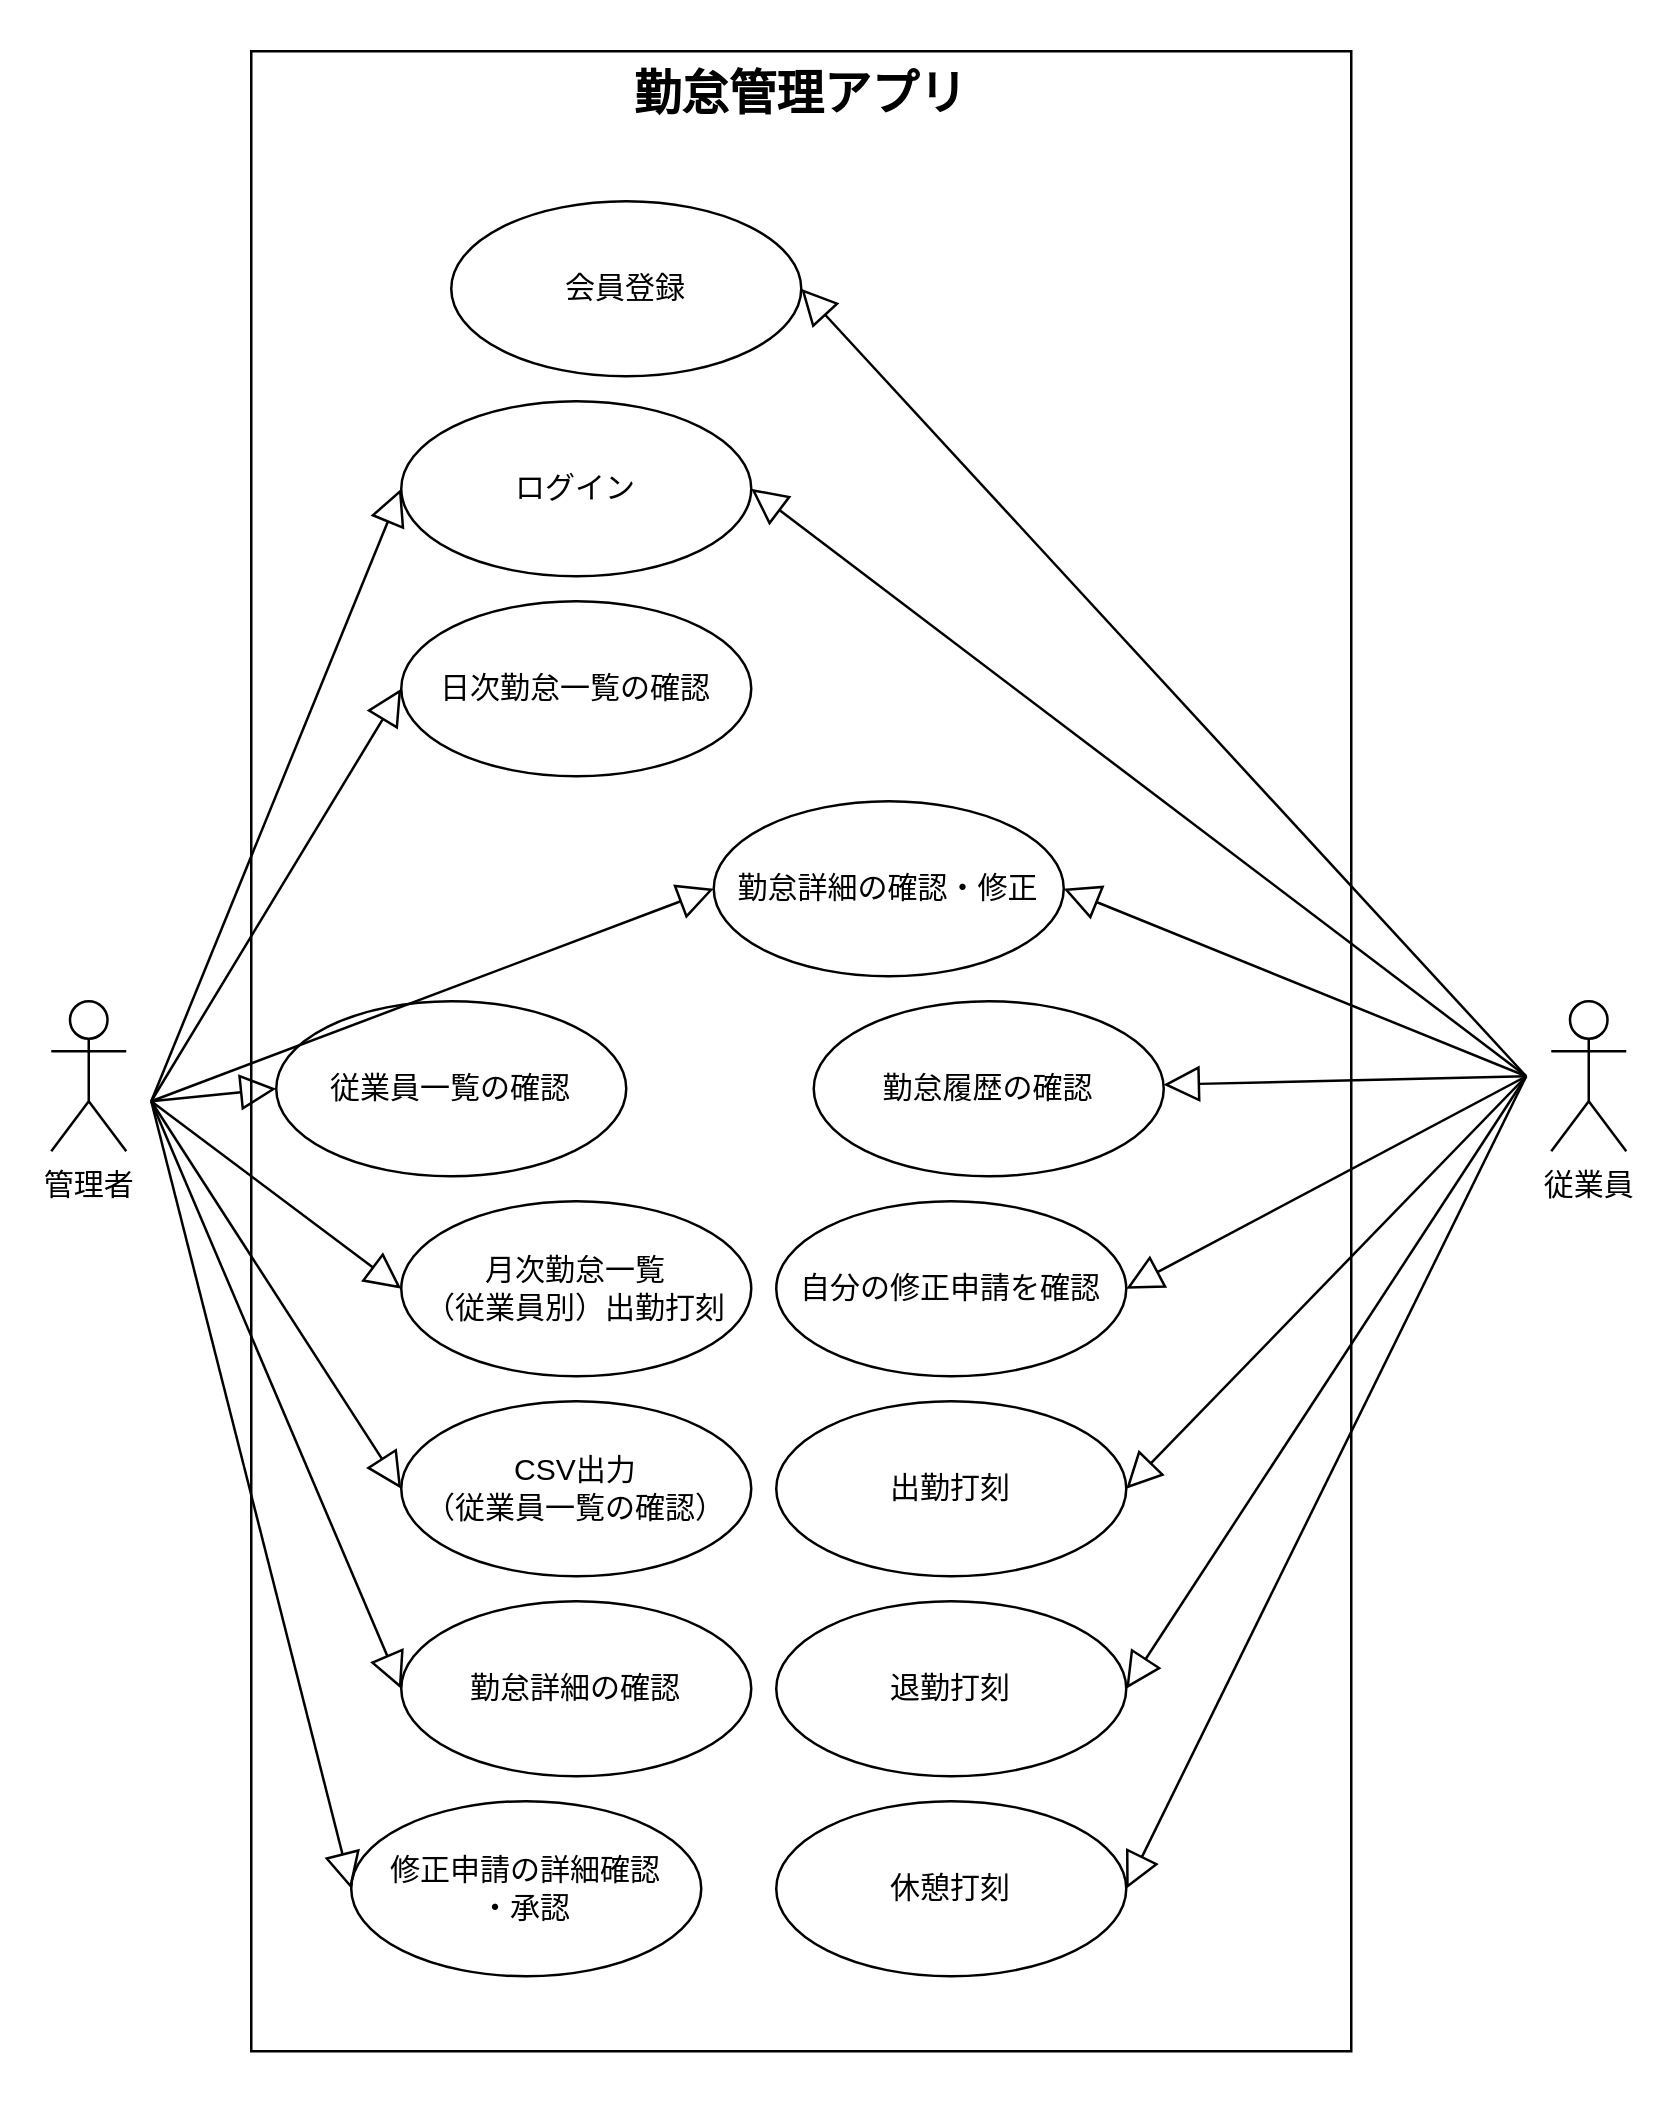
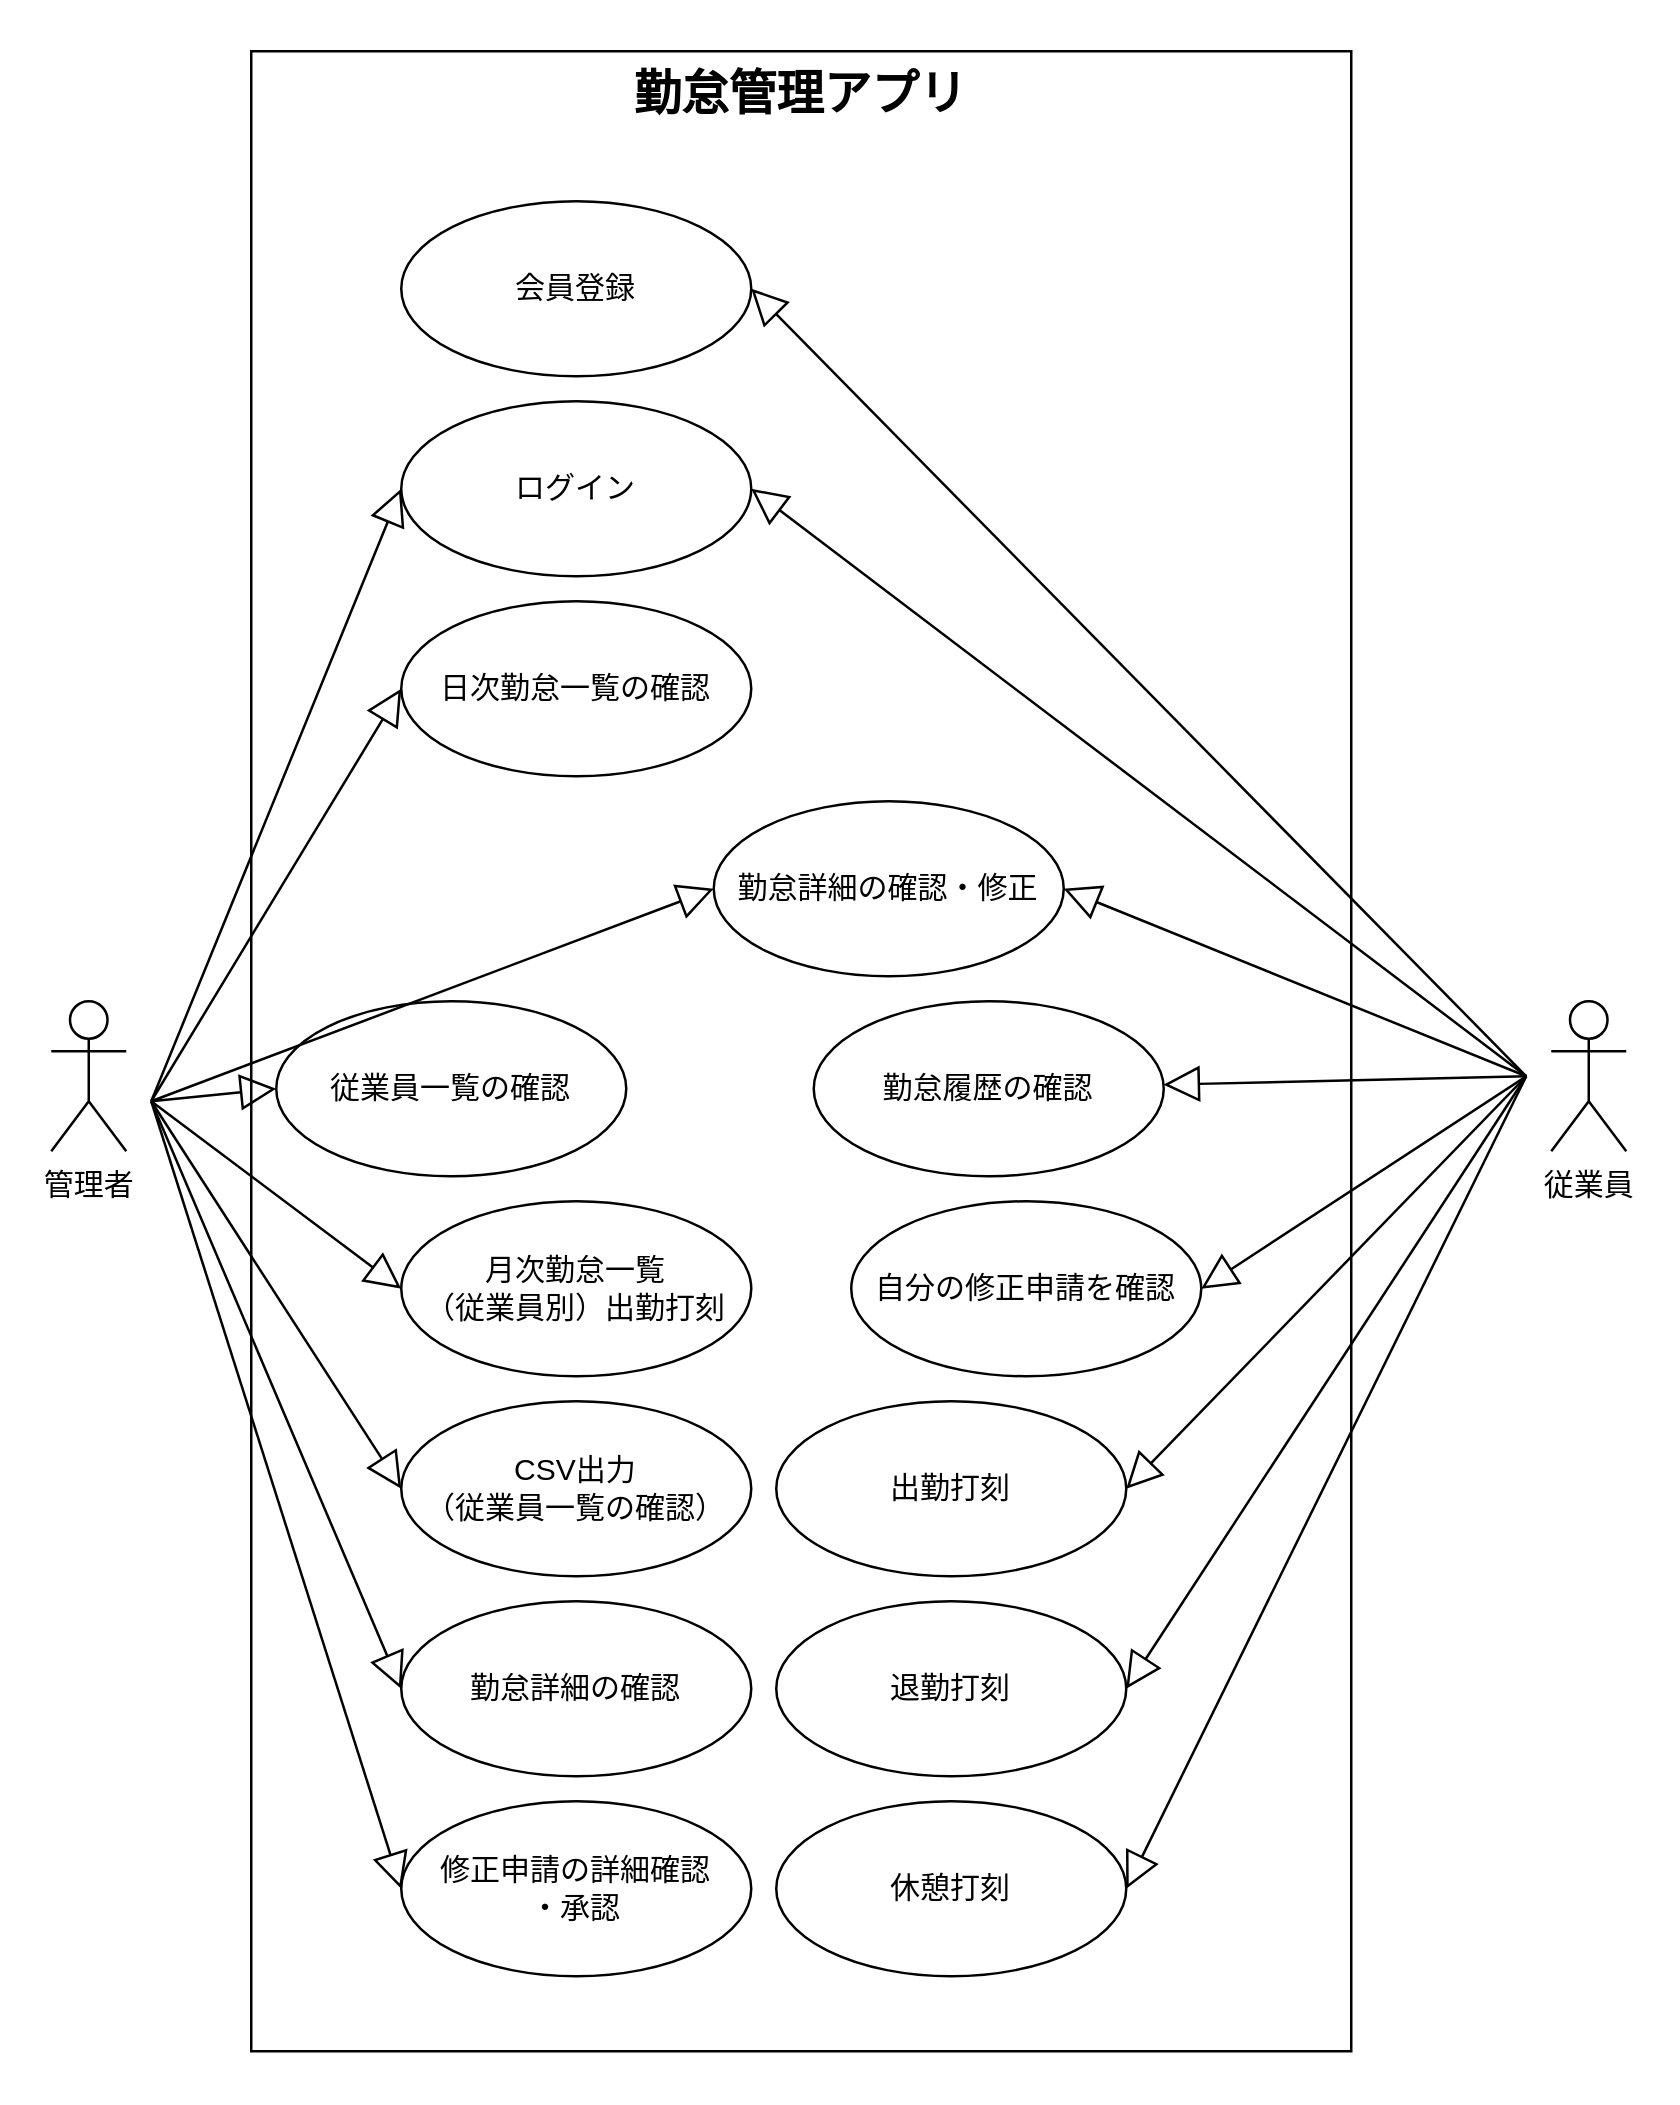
(626, 289) -> (576, 289)
(951, 1289) -> (1026, 1289)
(526, 1889) -> (576, 1889)
